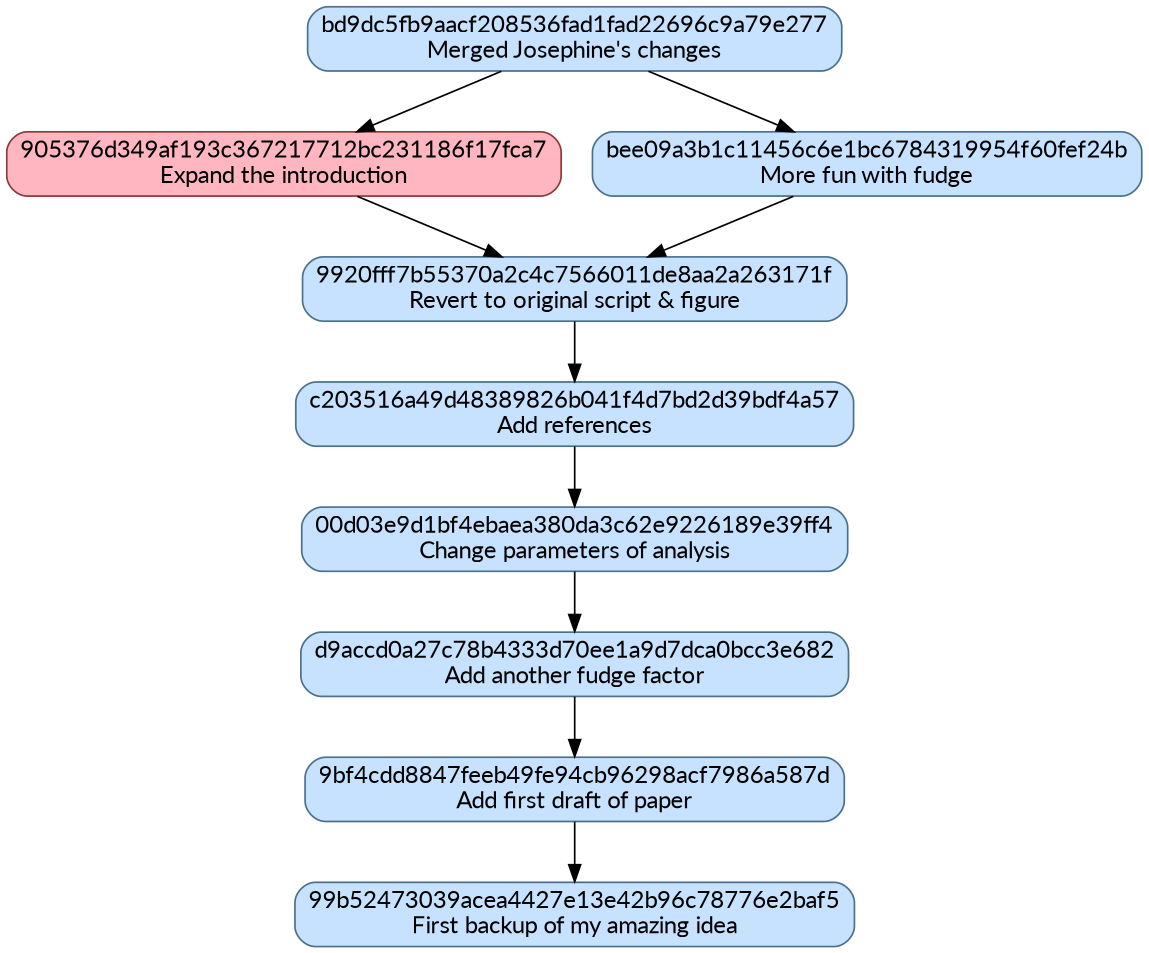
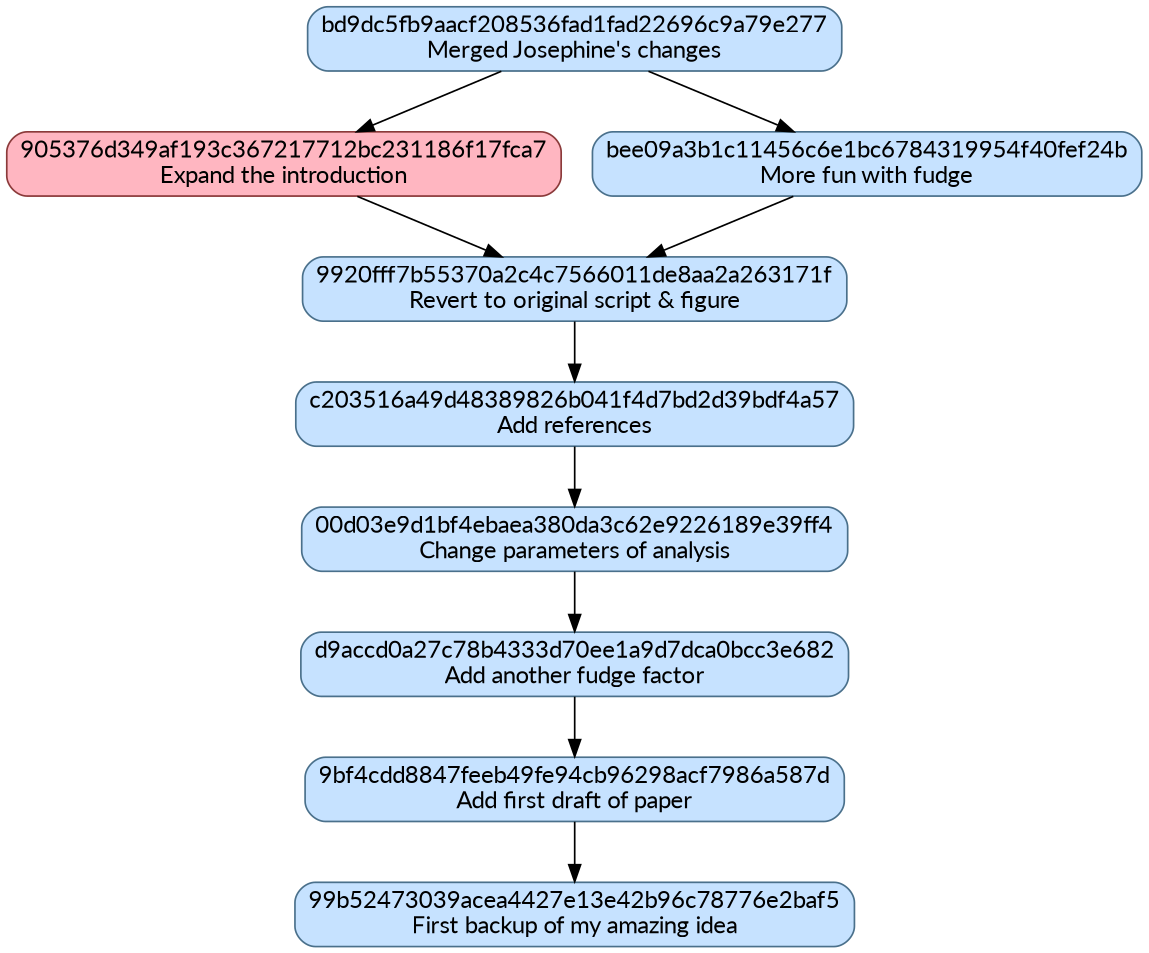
(867, 164) -> (867, 164)
